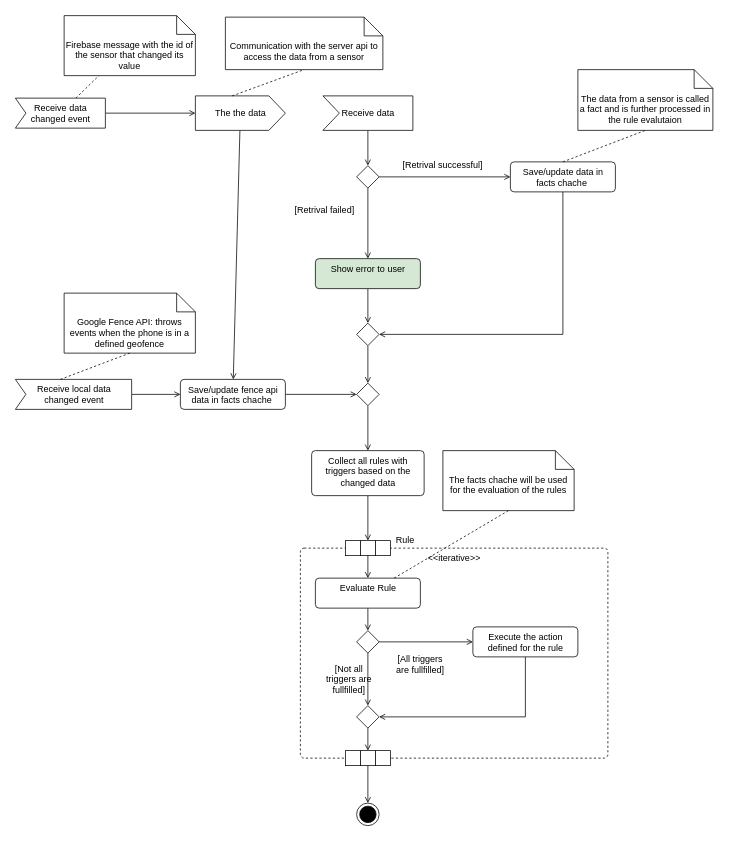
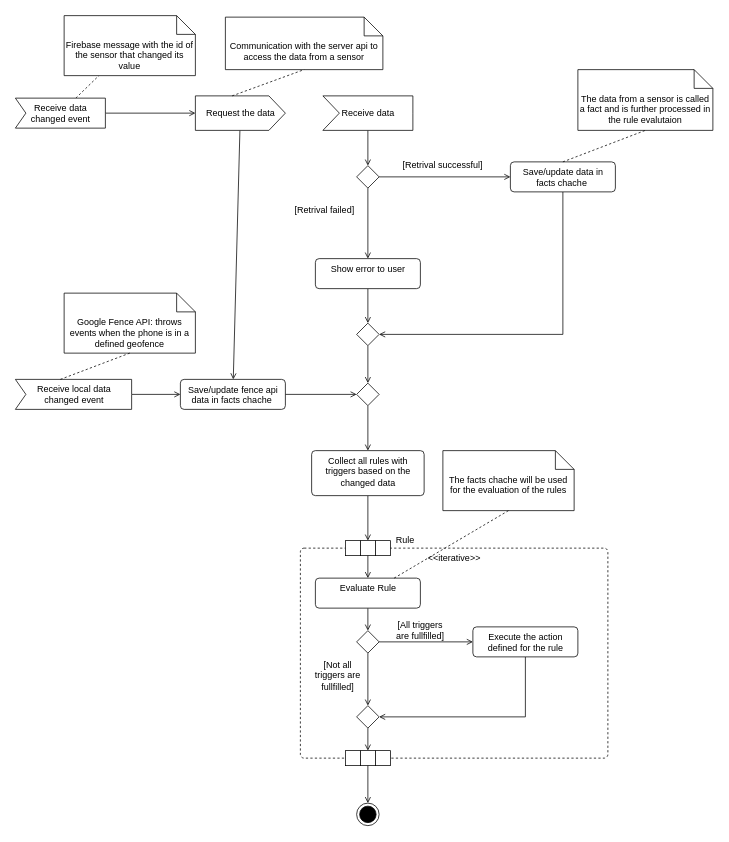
(241, 113) -> (241, 113)
(368, 273) -> (368, 273)
(420, 664) -> (420, 630)
(349, 679) -> (338, 675)
